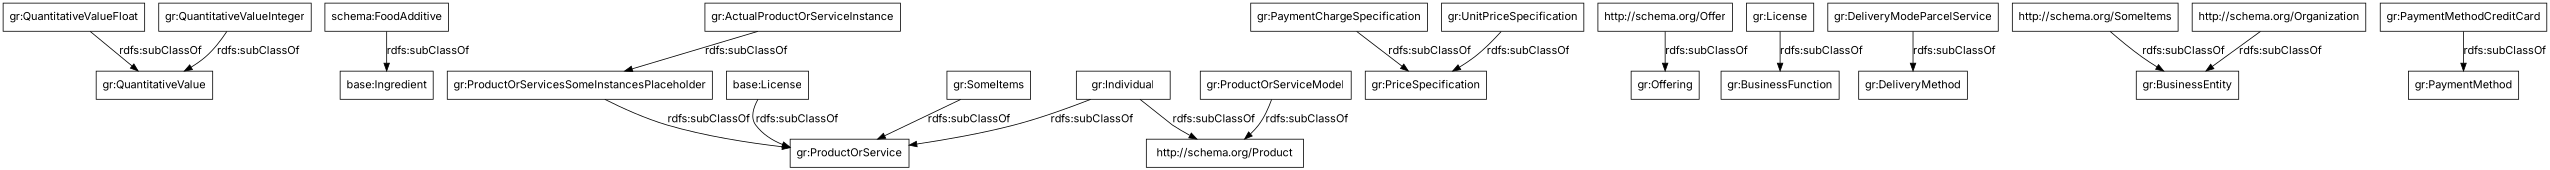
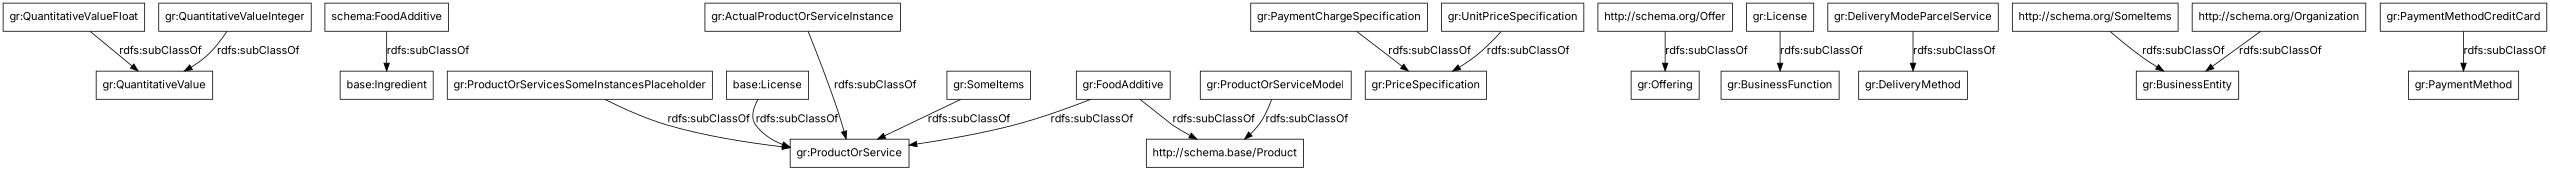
(695, 50) -> (827, 81)
(1123, 85) -> (1123, 85)
(1225, 153) -> (1225, 153)
